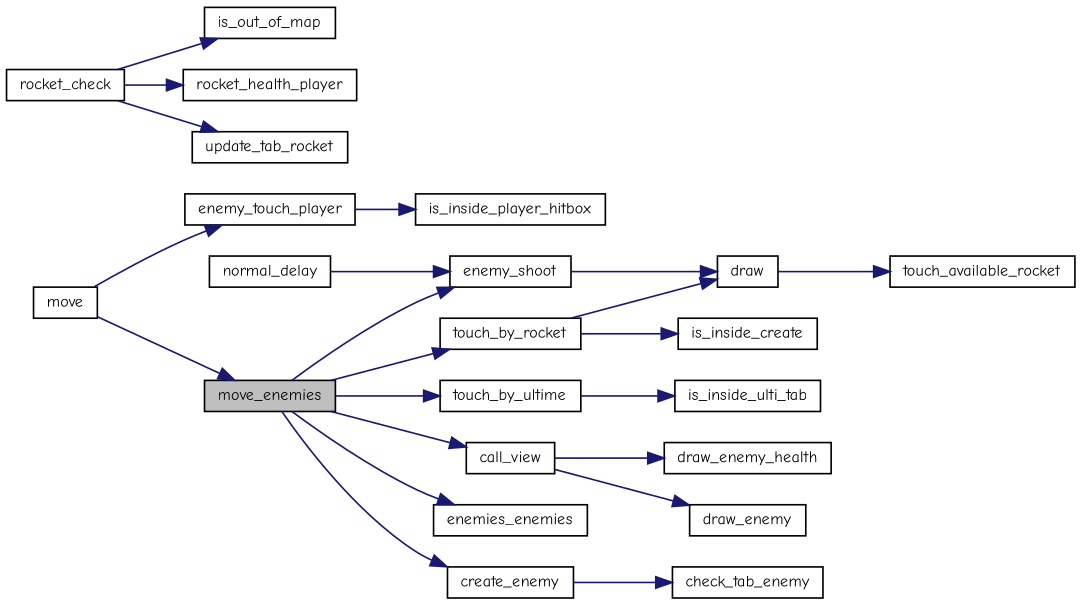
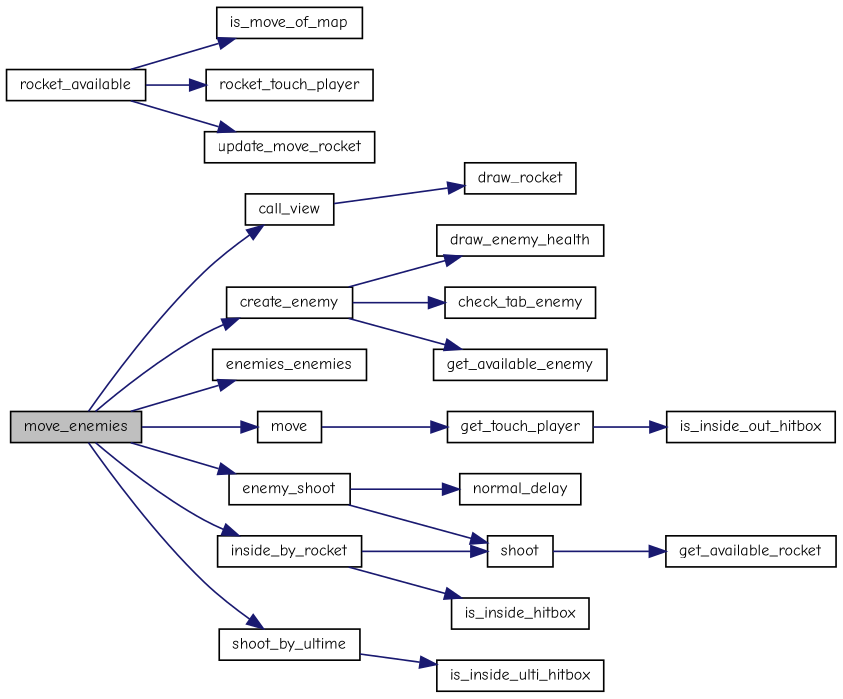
(270, 23) -> (290, 23)
(65, 85) -> (76, 85)
(270, 85) -> (290, 85)
(270, 147) -> (290, 147)
(270, 209) -> (520, 427)
(510, 209) -> (751, 427)
(382, 272) -> (396, 489)
(748, 272) -> (520, 551)
(982, 272) -> (751, 551)
(510, 334) -> (290, 551)
(748, 334) -> (520, 614)
(159, 345) -> (191, 427)
none -> (520, 365)
(510, 396) -> (290, 645)
(748, 396) -> (520, 676)
(601, 458) -> (397, 274)
(748, 520) -> (520, 178)
